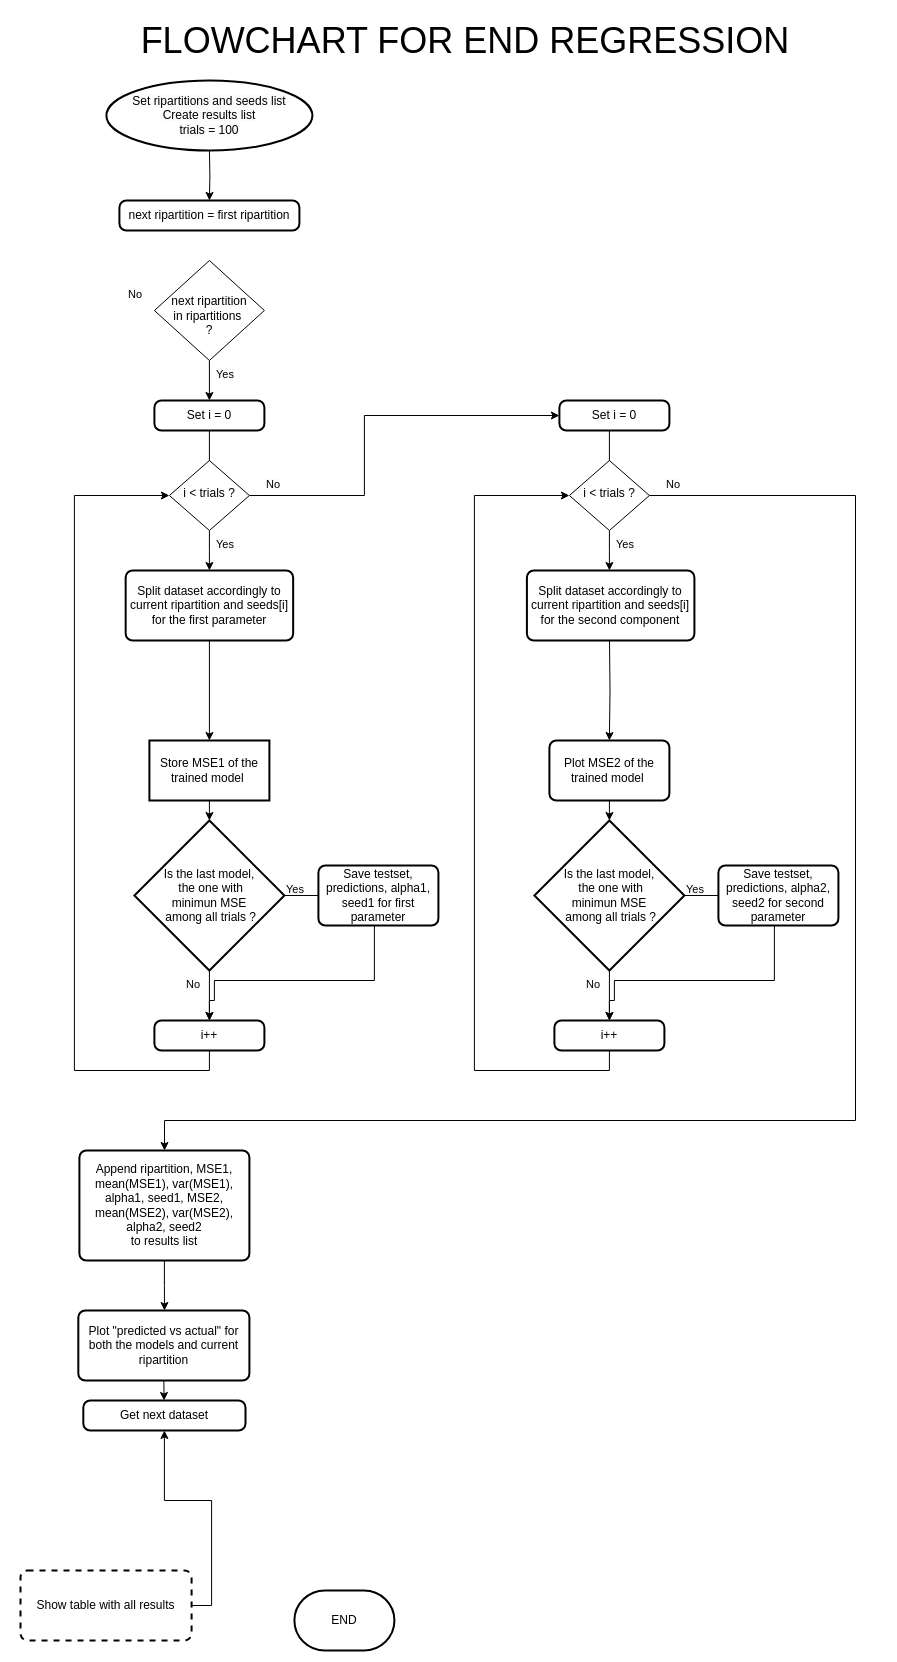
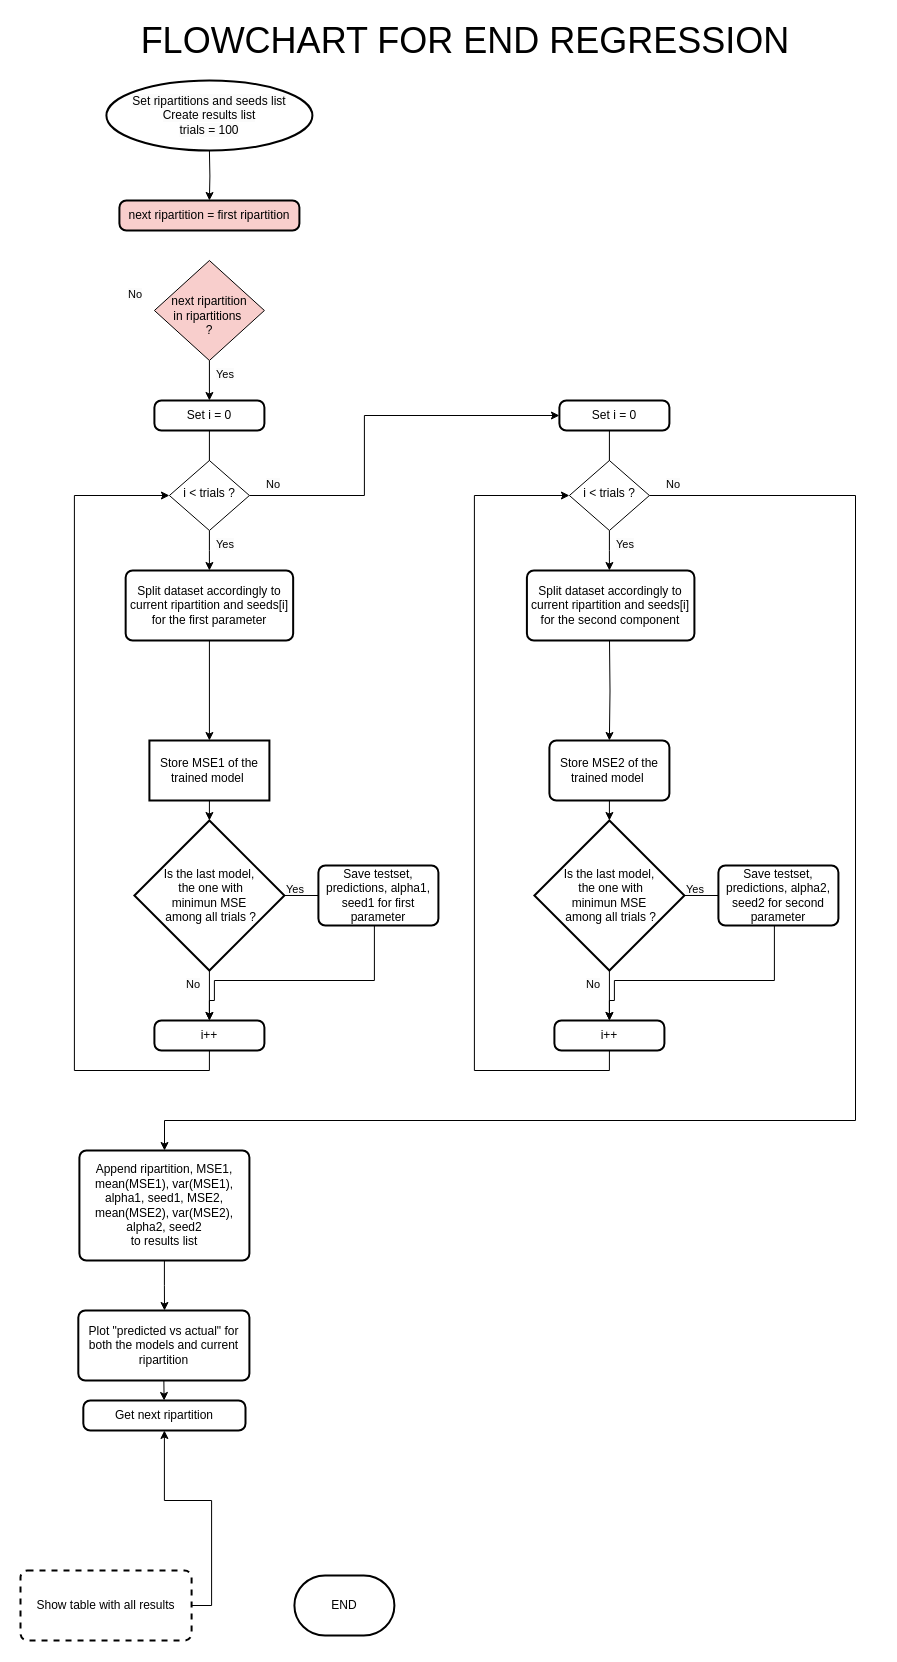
(209, 216) -> (209, 216)
(209, 311) -> (209, 311)
(610, 771) -> (610, 771)
(165, 1416) -> (165, 1416)
(344, 1621) -> (344, 1606)
